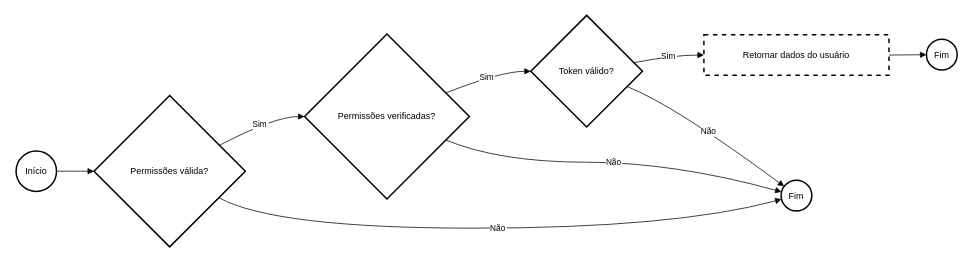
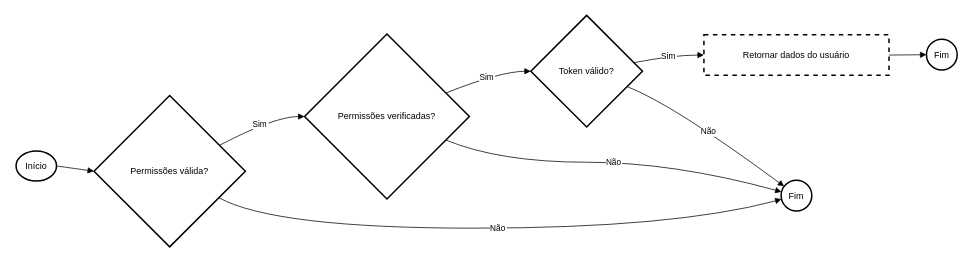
(36, 171) -> (36, 166)
